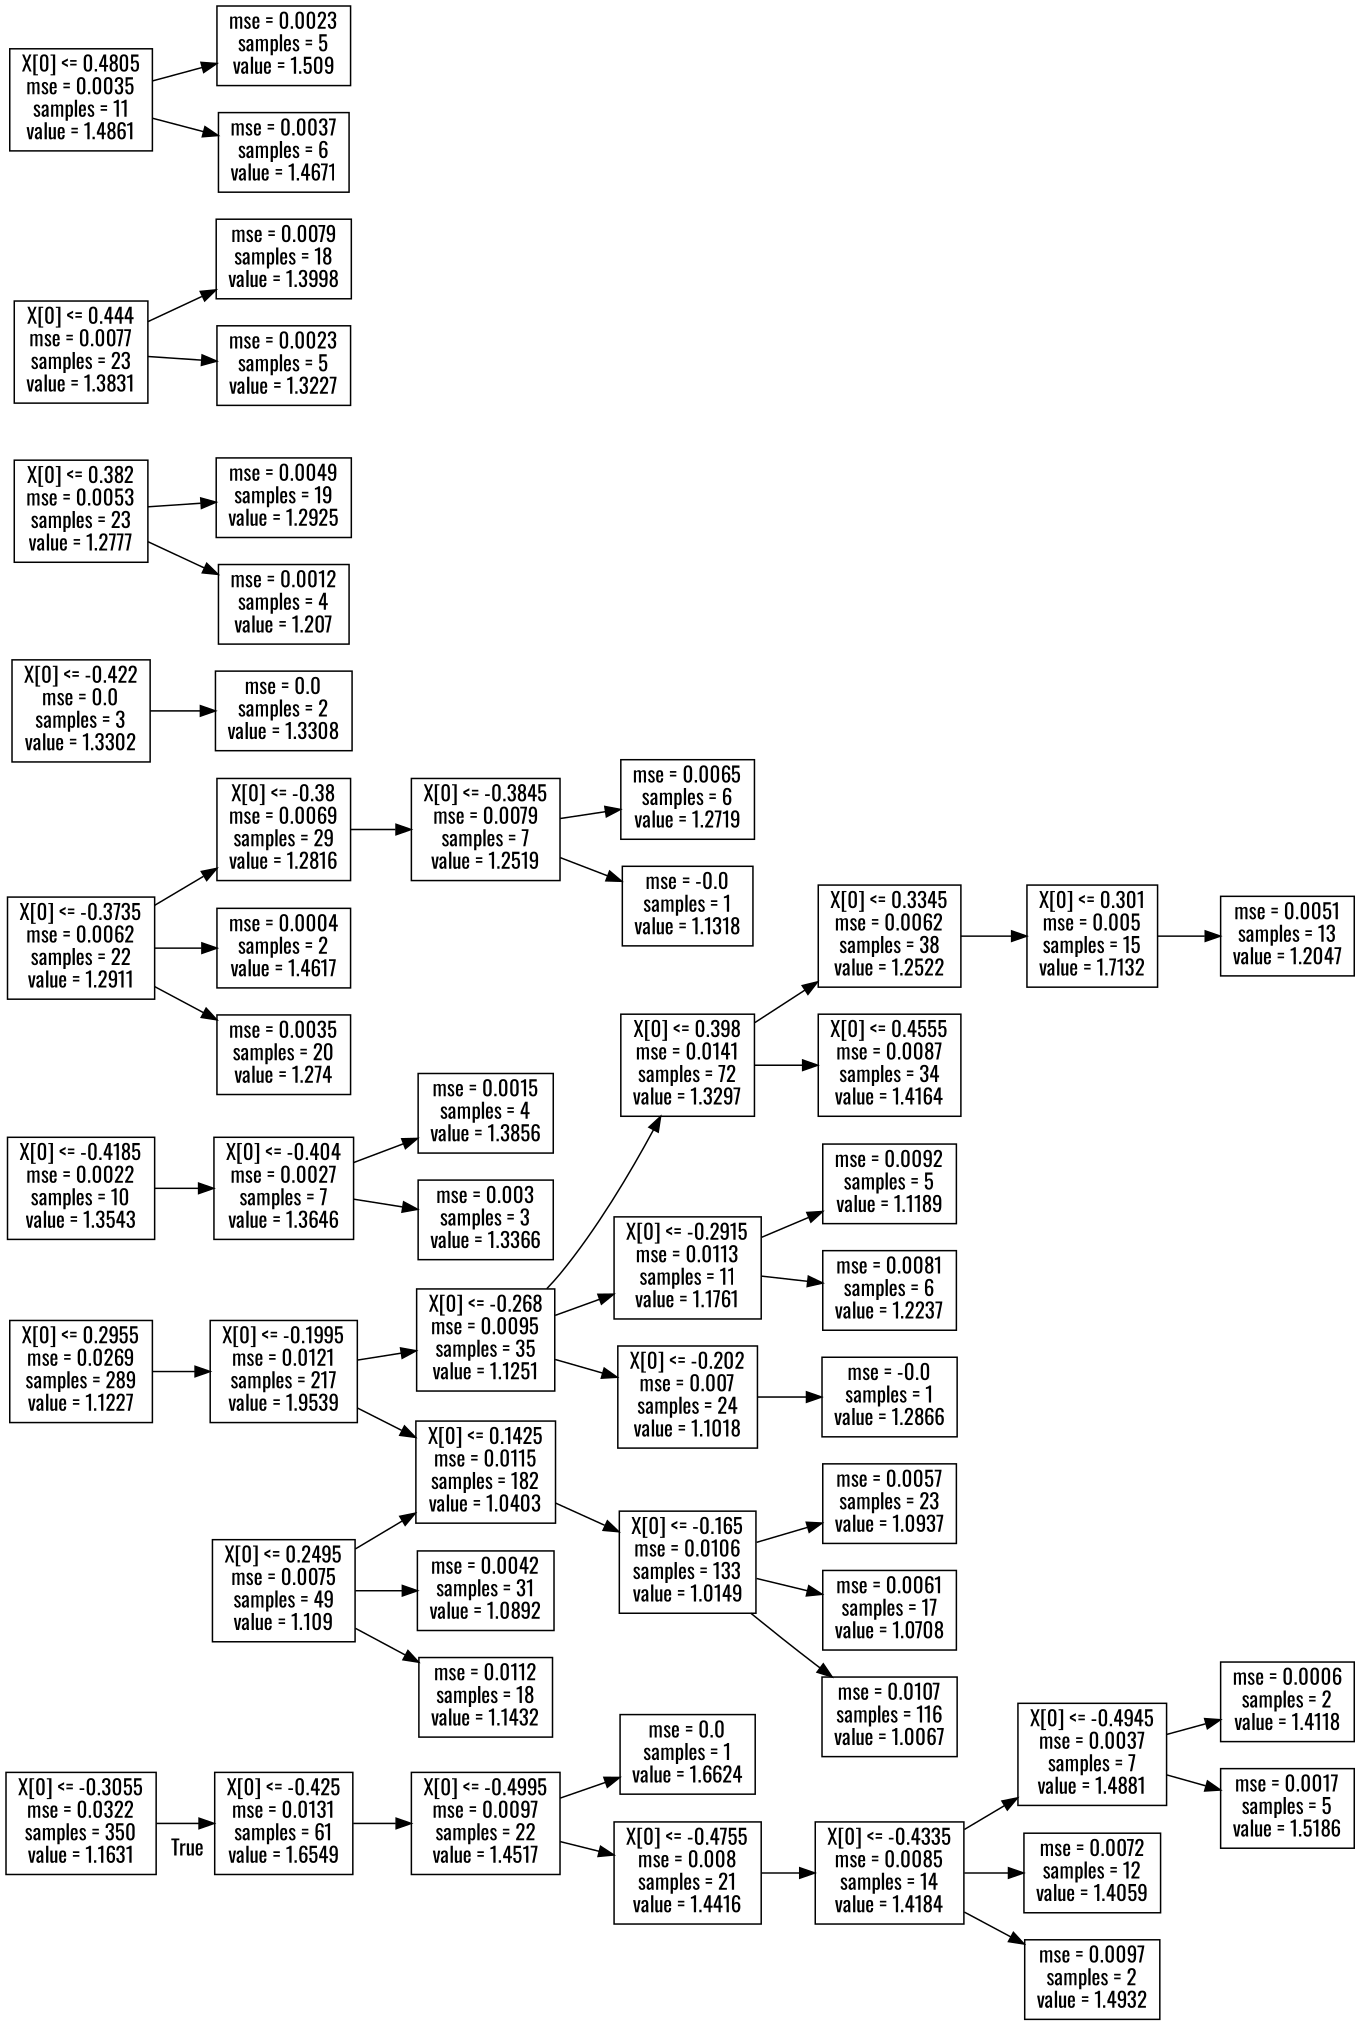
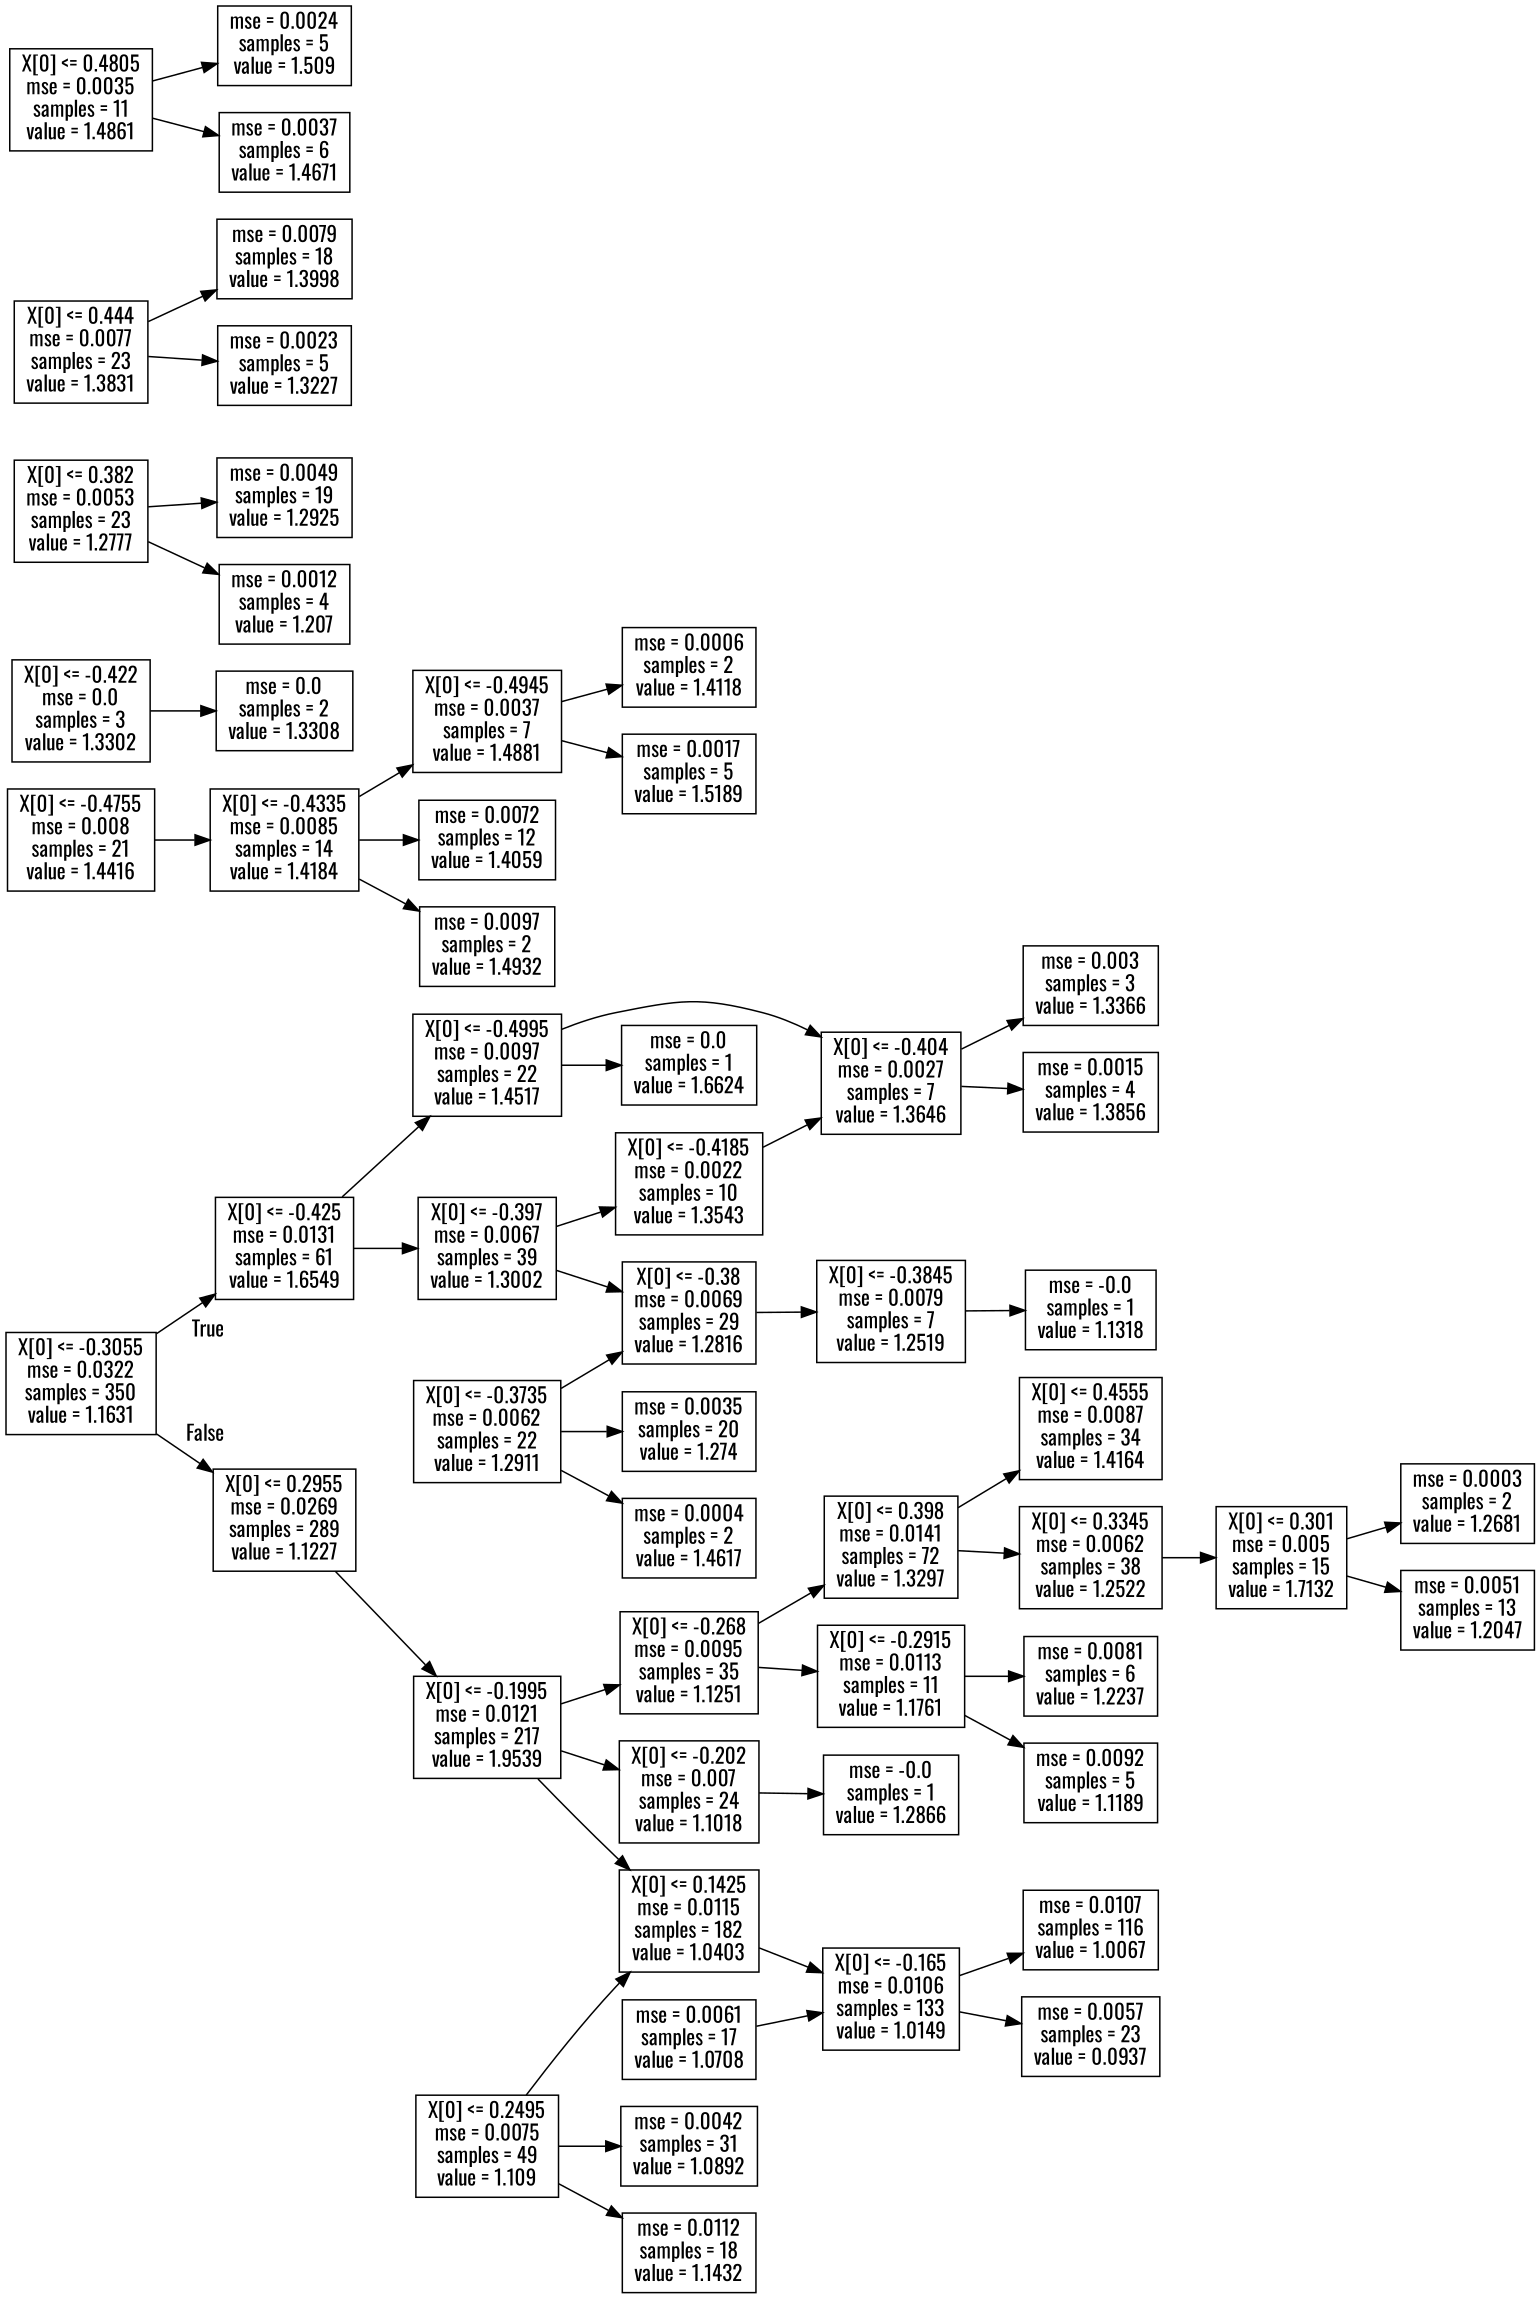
(284, 46) -> (285, 46)
(688, 799) -> none
none -> (487, 1248)
(579, 1366) -> (583, 1758)
none -> (178, 1449)
(890, 1504) -> (1091, 2037)
none -> (1468, 1504)
(782, 1585) -> (782, 2021)
(1287, 1808) -> (689, 774)
(580, 1846) -> (685, 1002)
